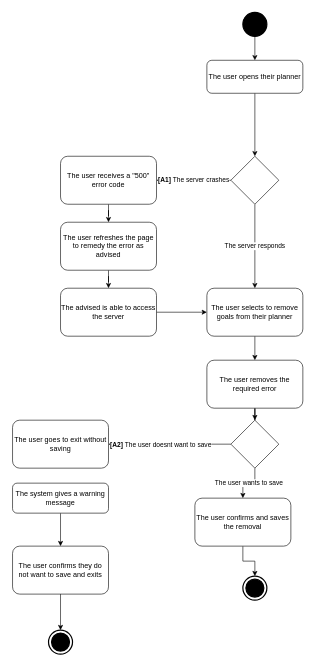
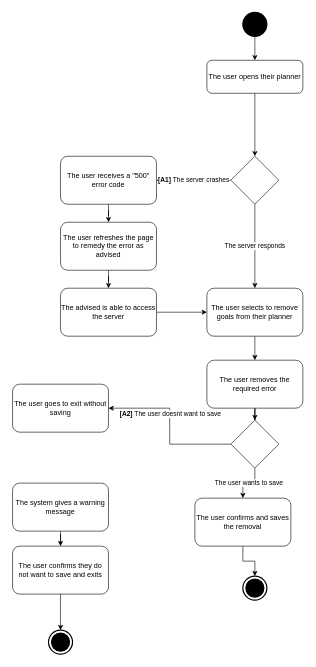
(60, 444) -> (60, 408)
(60, 498) -> (60, 507)
